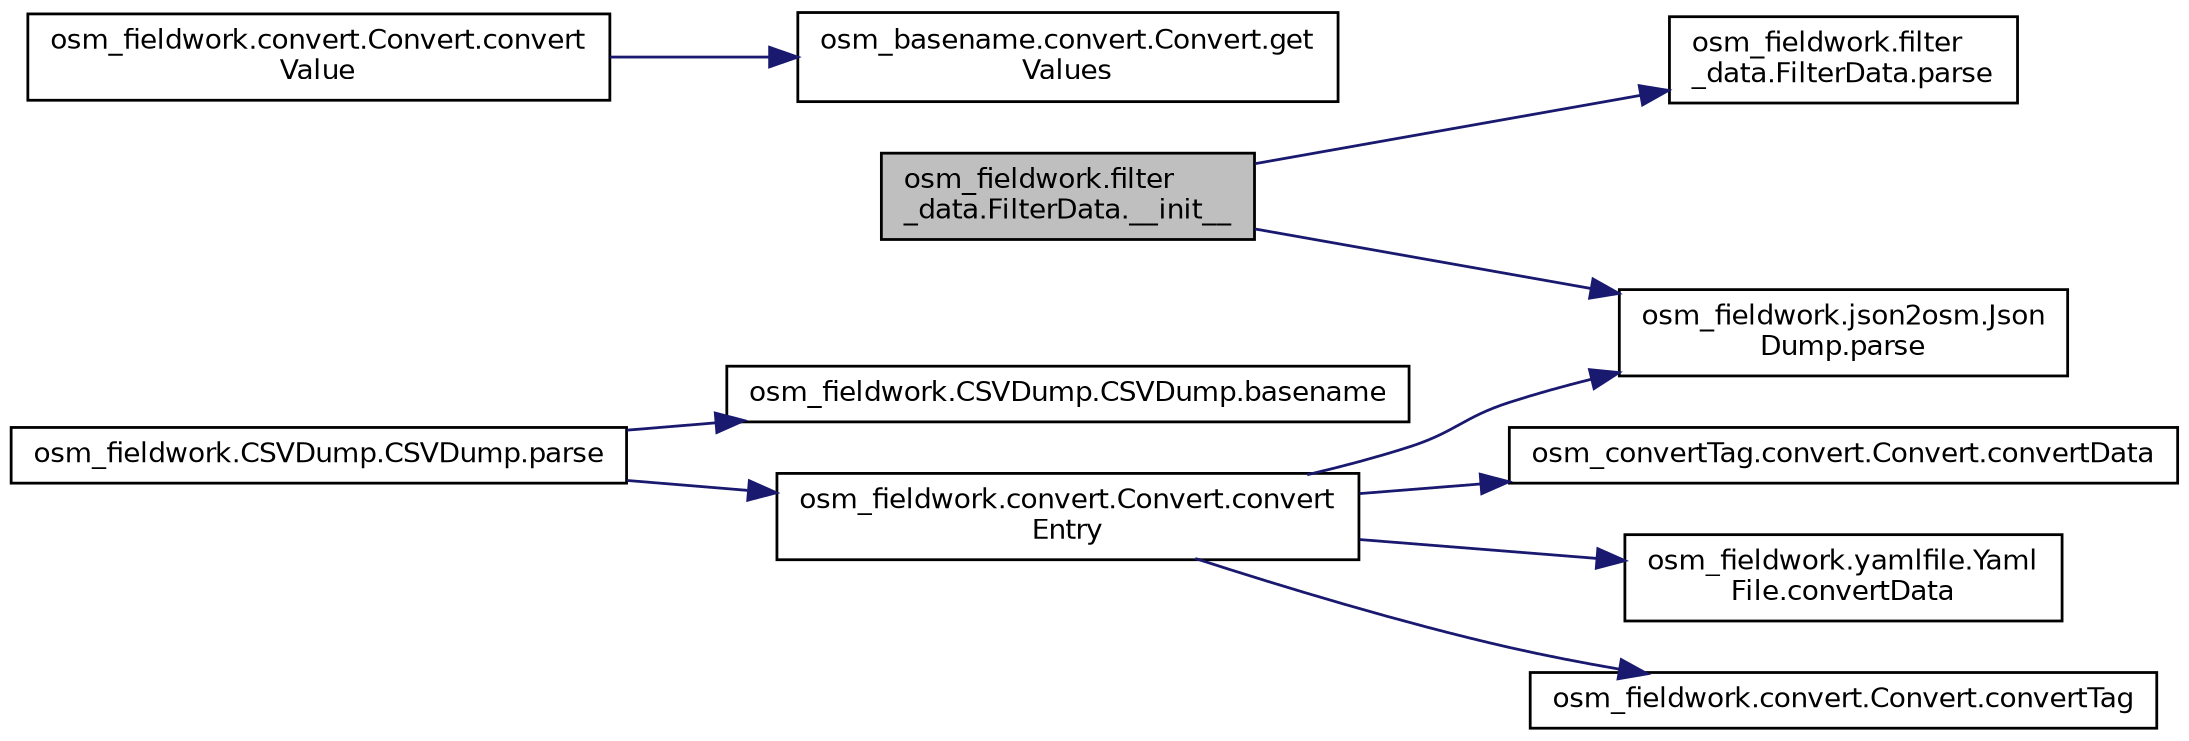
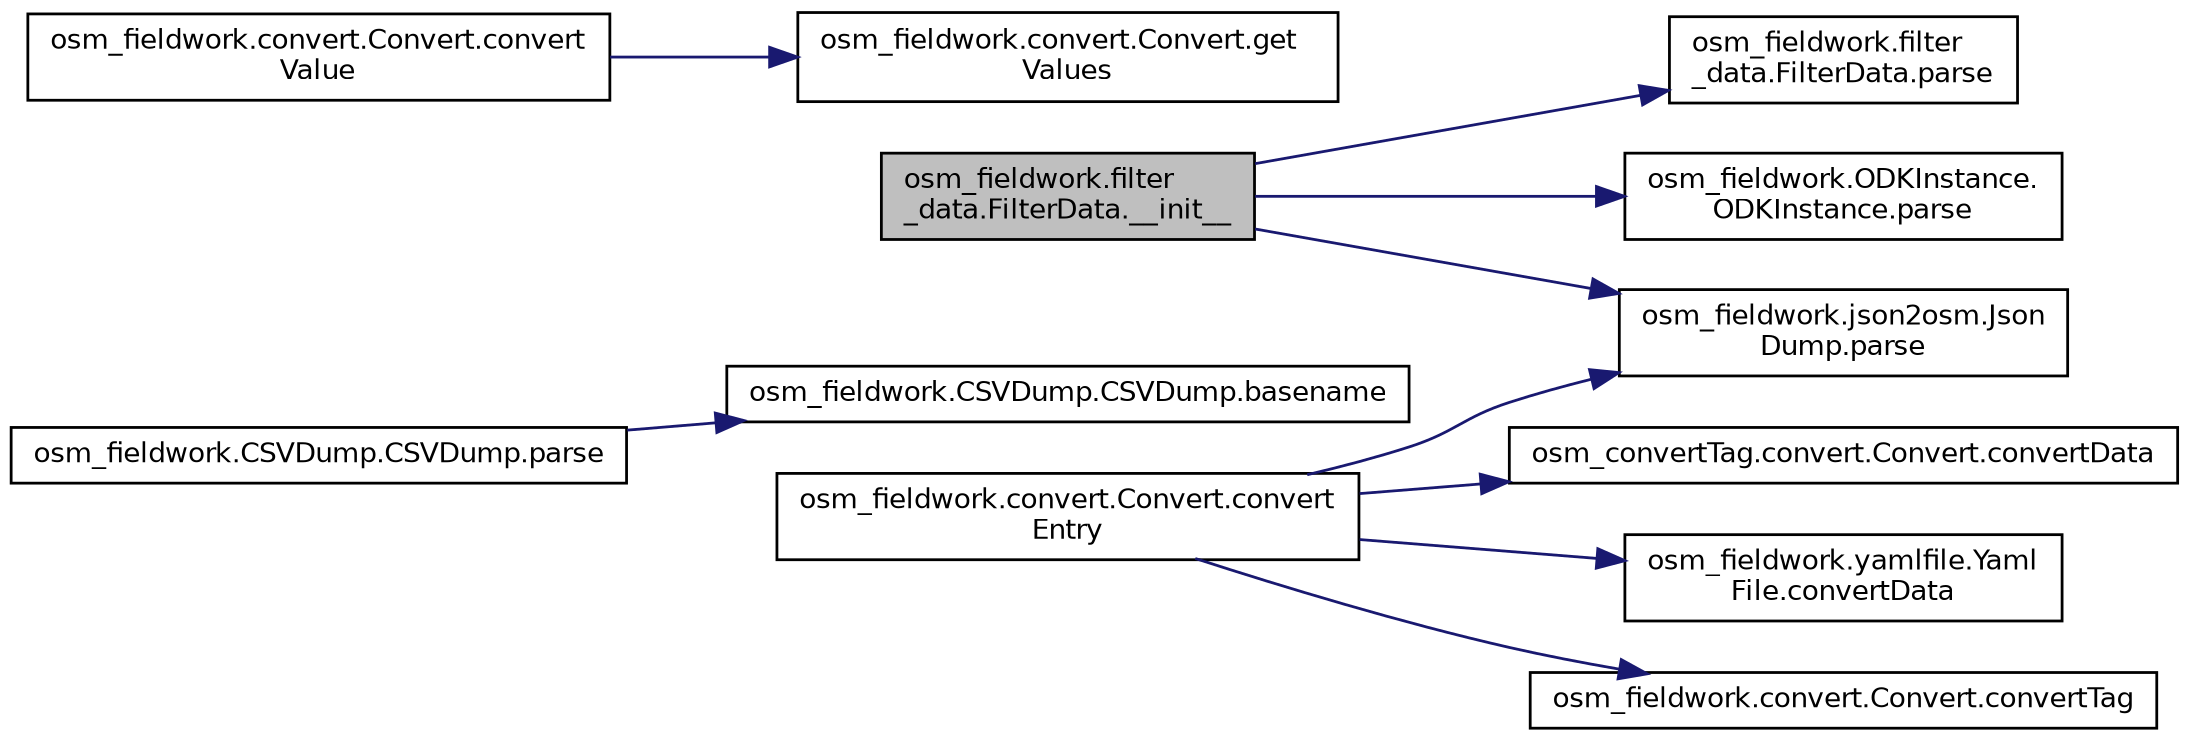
(1068, 57) -> (1068, 57)
none -> (1843, 196)
(687, 485) -> none
